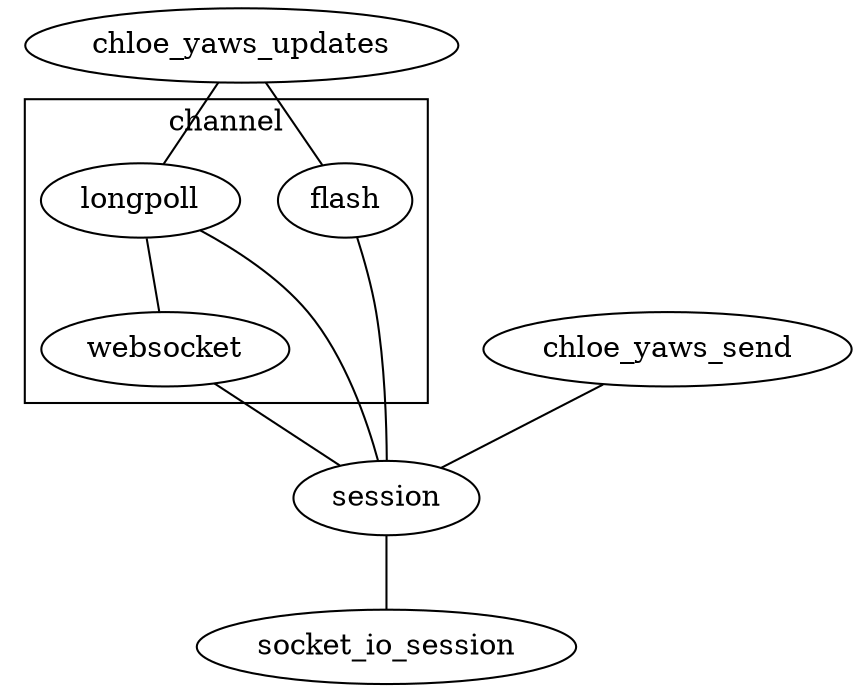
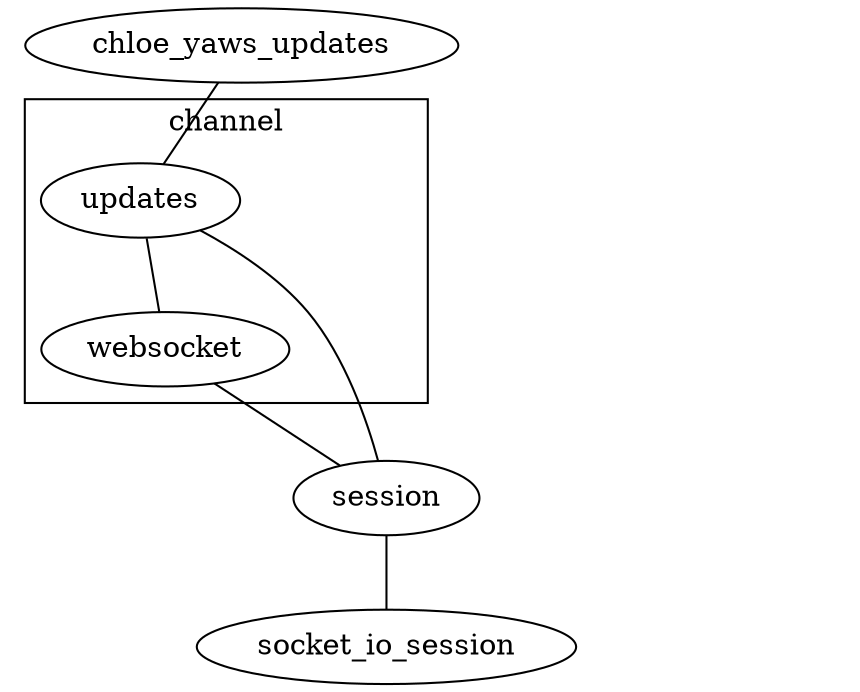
(141, 200) -> (141, 200)
(345, 200) -> none
(668, 349) -> none
